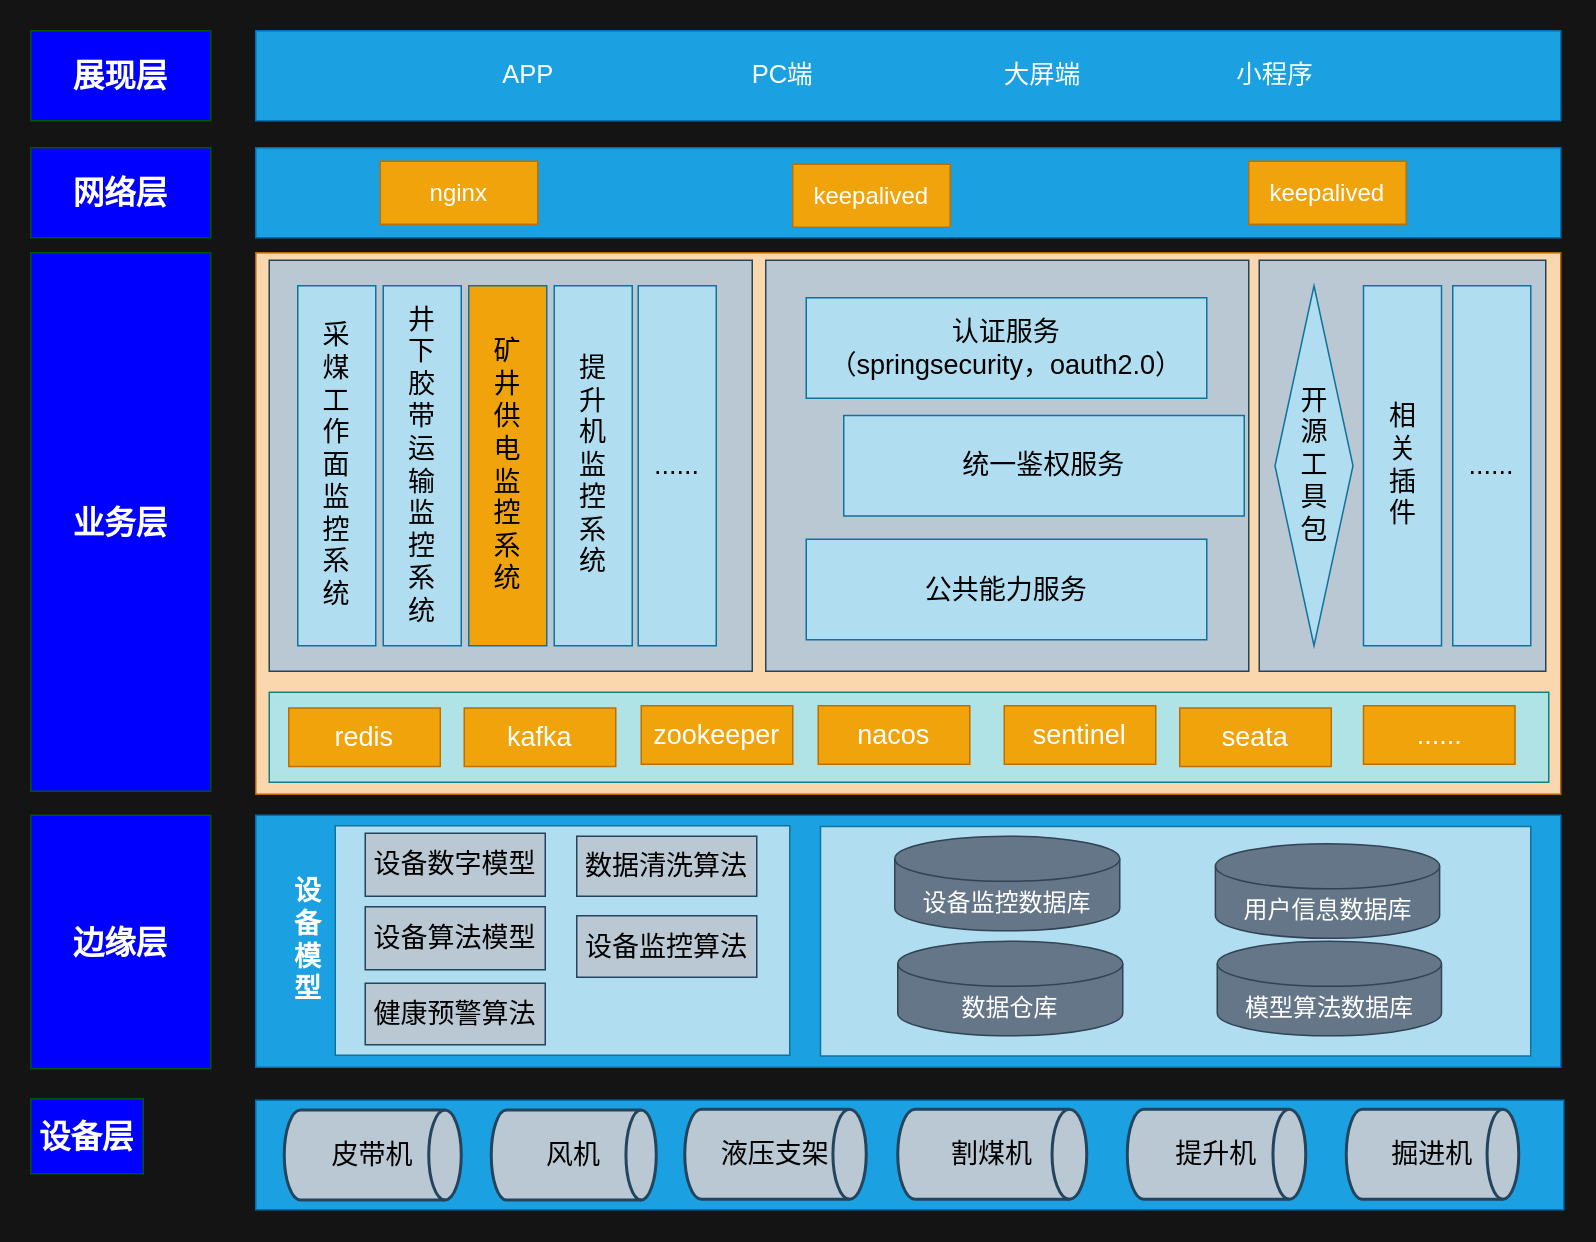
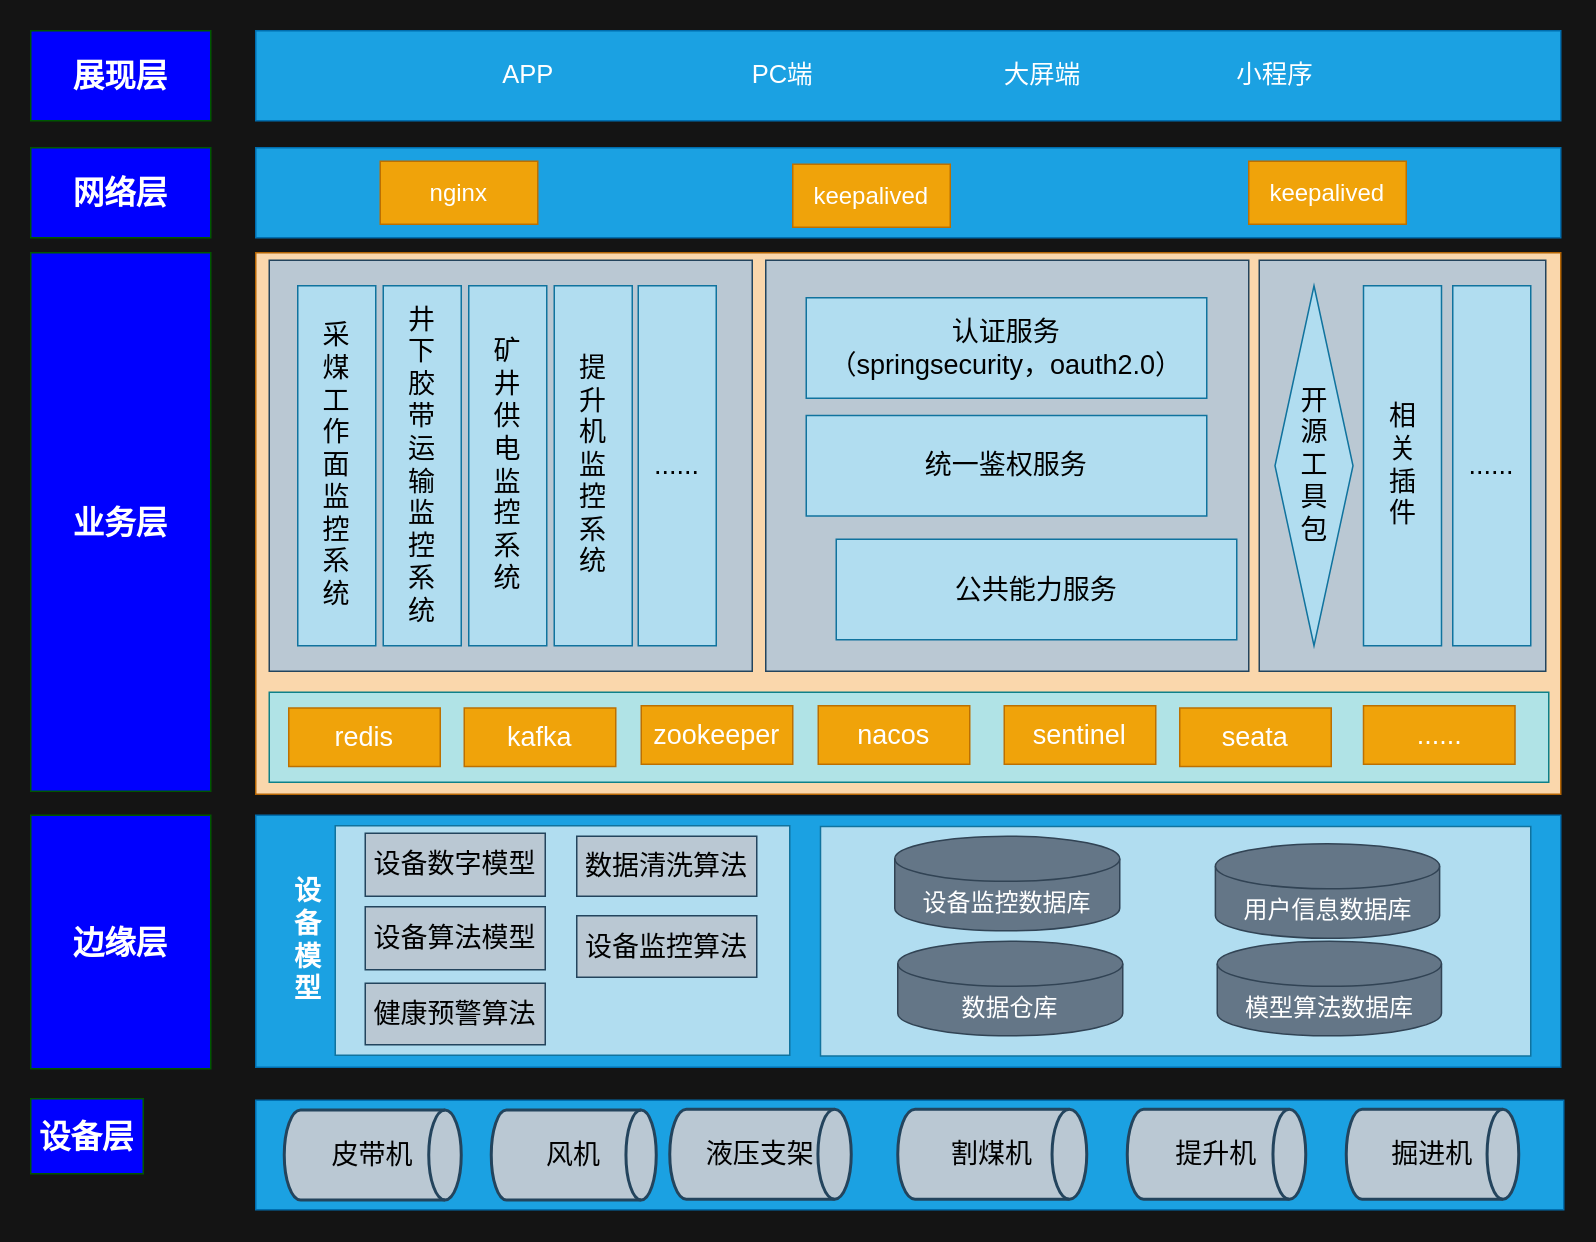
(508, 466) -> (508, 466)
(1044, 466) -> (1007, 466)
(1007, 590) -> (1037, 590)
(776, 1154) -> (761, 1154)
